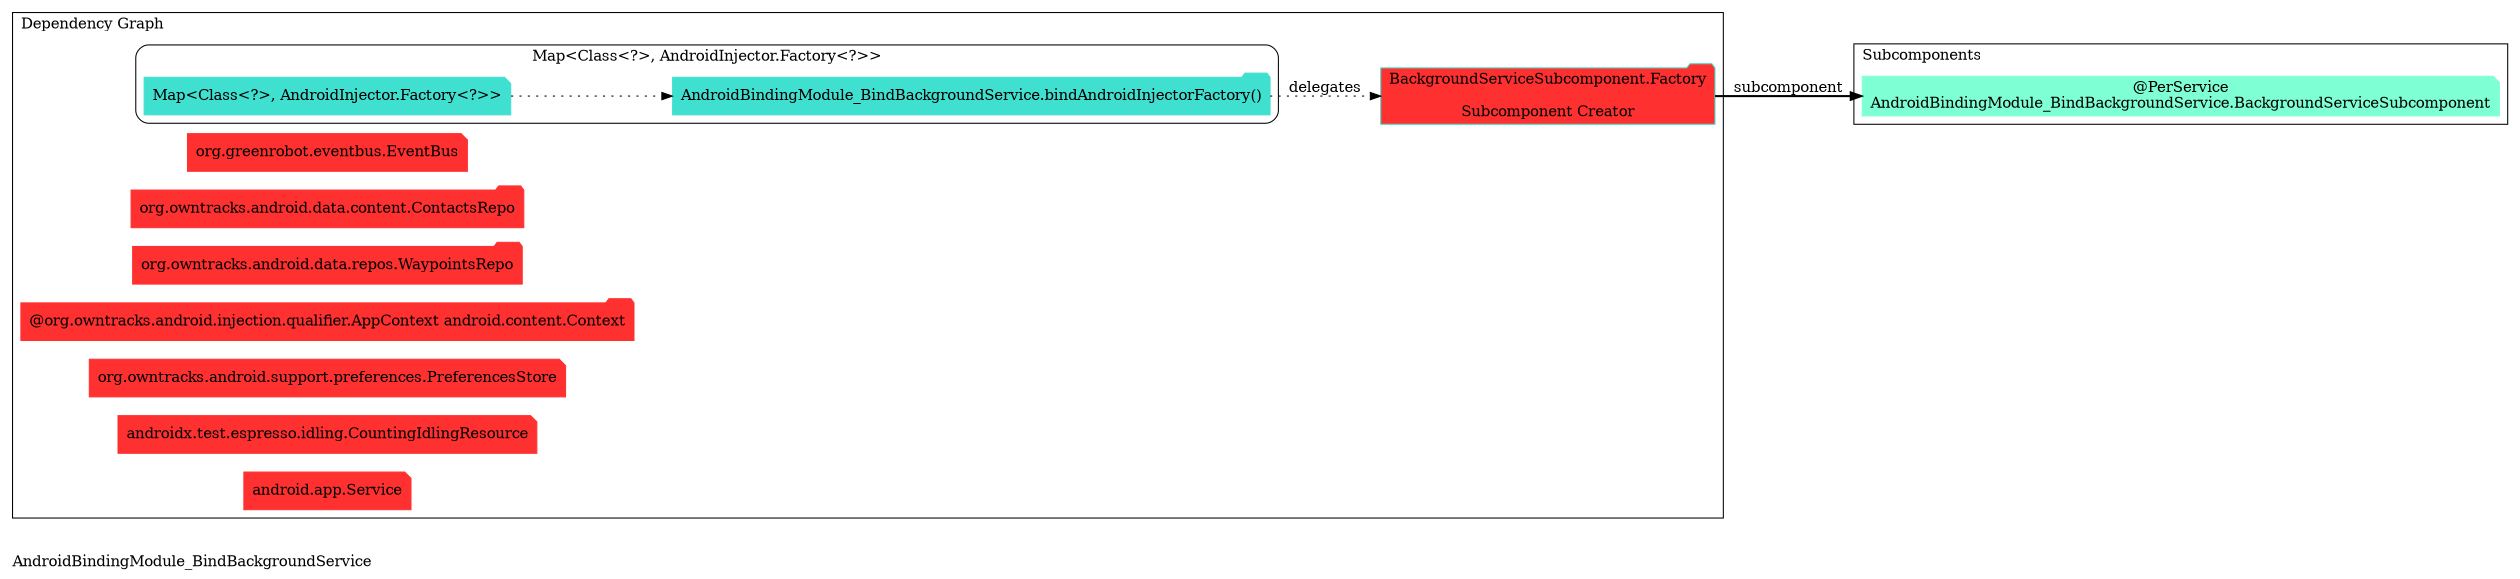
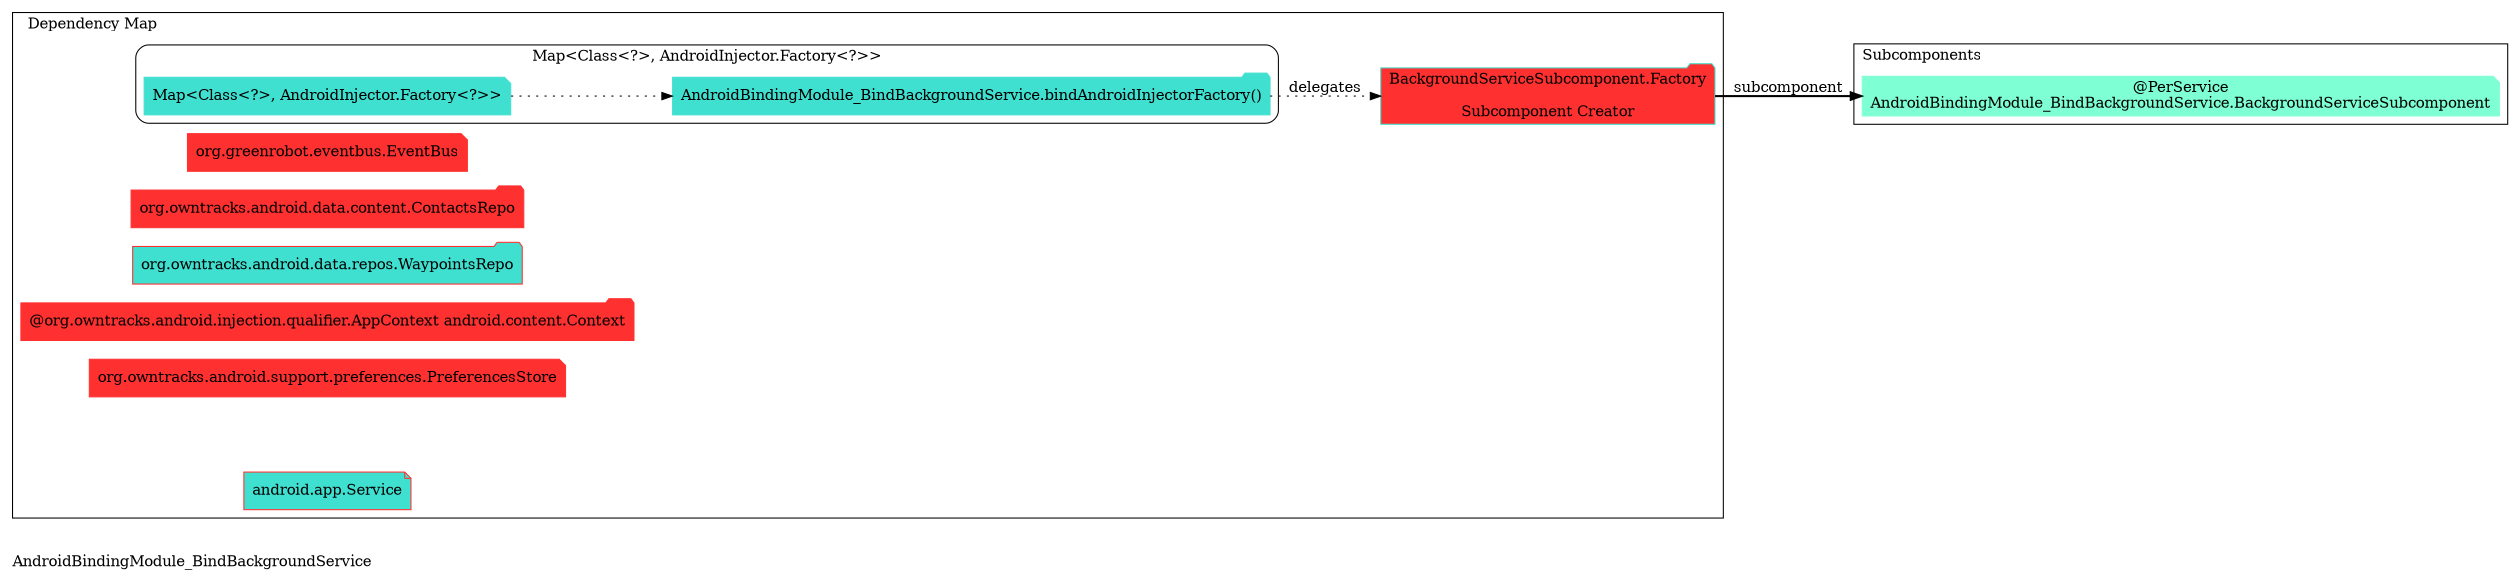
(92, 25) -> (92, 25)
(327, 265) -> (327, 265)
(327, 434) -> none
(327, 491) -> (327, 491)
